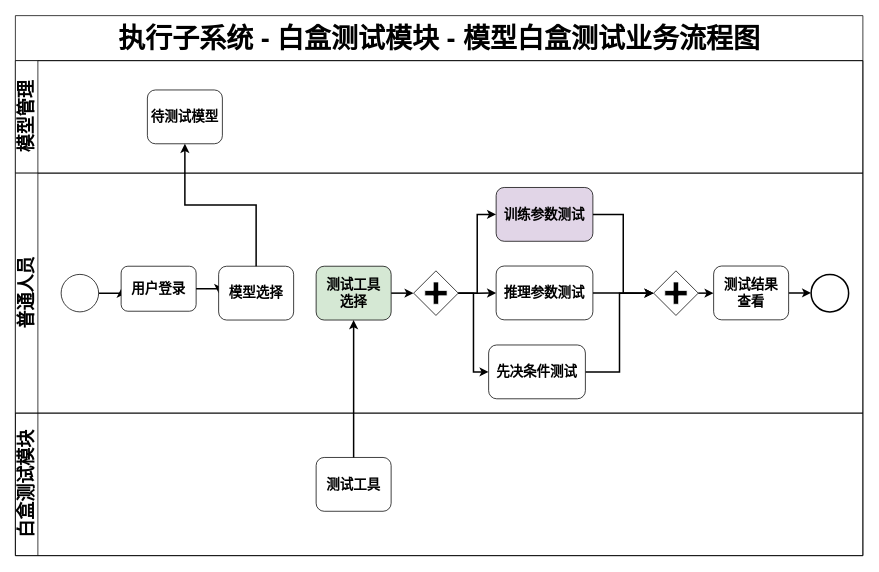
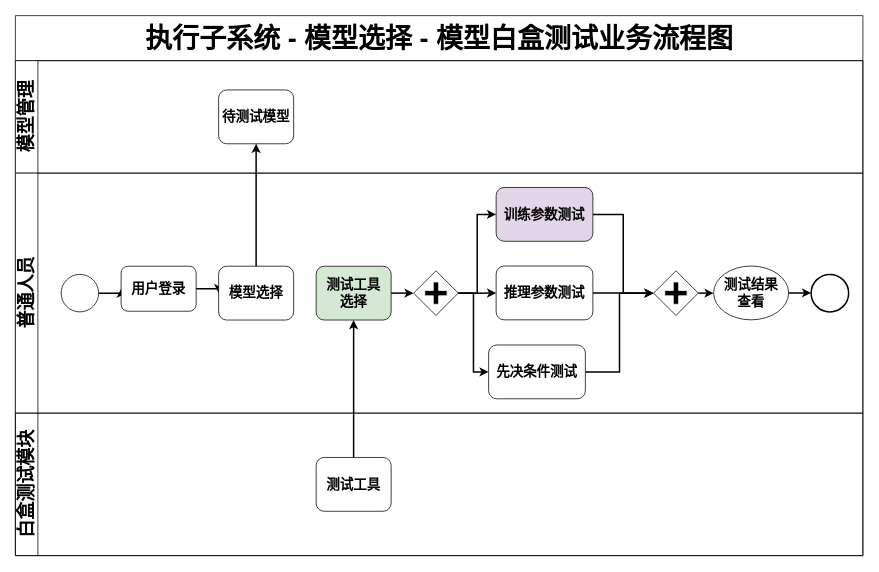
(440, 38) -> (440, 38)
(185, 117) -> (256, 117)
(751, 293) -> (751, 293)
